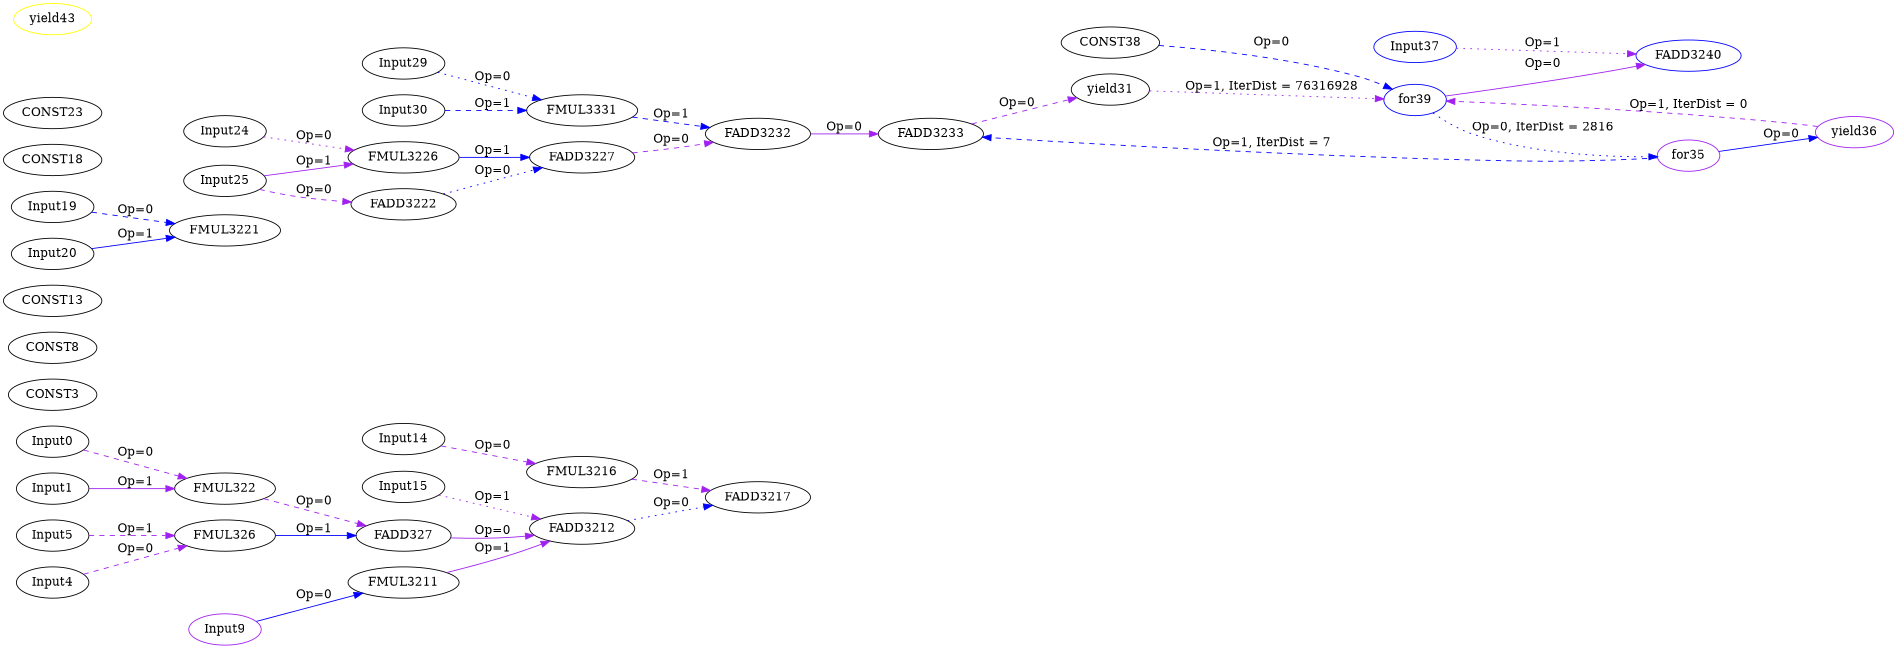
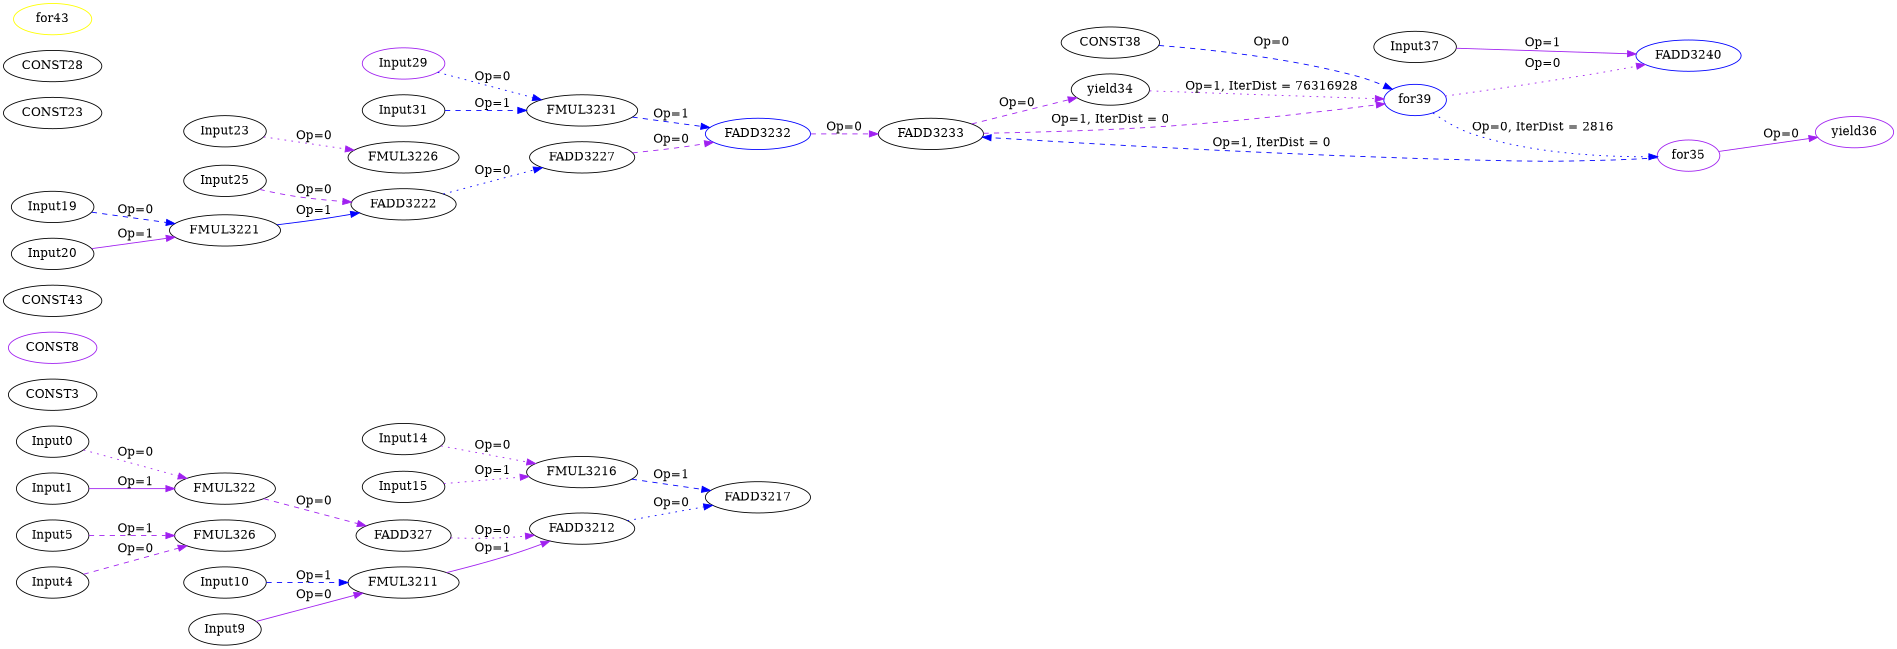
(53, 19) -> (53, 19)
(1415, 47) -> (1415, 47)
(1542, 51) -> (1542, 51)
(404, 63) -> (404, 63)
none -> (53, 66)
(1541, 82) -> (1541, 82)
(1110, 90) -> (1110, 90)
(404, 110) -> (404, 110)
(582, 110) -> (582, 110)
(1637, 111) -> (1180, 125)
(225, 131) -> (225, 131)
(758, 134) -> (758, 134)
(840, 134) -> (840, 134)
(1272, 143) -> (1272, 143)
(1764, 145) -> (1764, 145)
(490, 157) -> none
(53, 160) -> none
(304, 170) -> none
none -> (314, 220)
(129, 244) -> (129, 244)
(53, 301) -> (53, 301)
(53, 348) -> (53, 348)
(484, 454) -> (484, 454)
(131, 463) -> (131, 463)
(667, 484) -> (667, 484)
(485, 506) -> (482, 480)
(311, 536) -> none
(488, 538) -> (488, 538)
none -> (225, 583)
(305, 608) -> (305, 608)
(225, 629) -> (225, 629)
